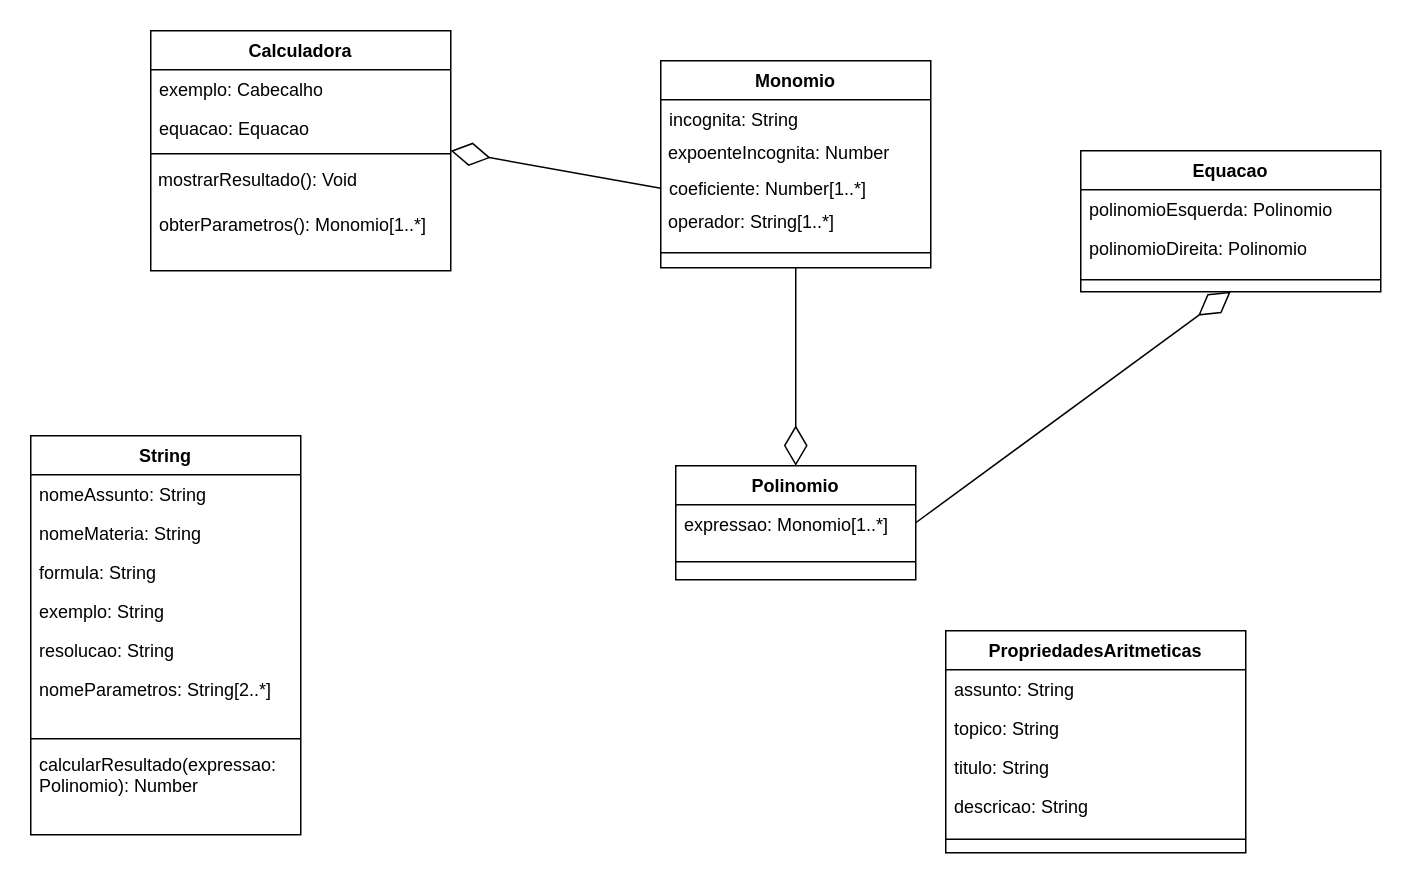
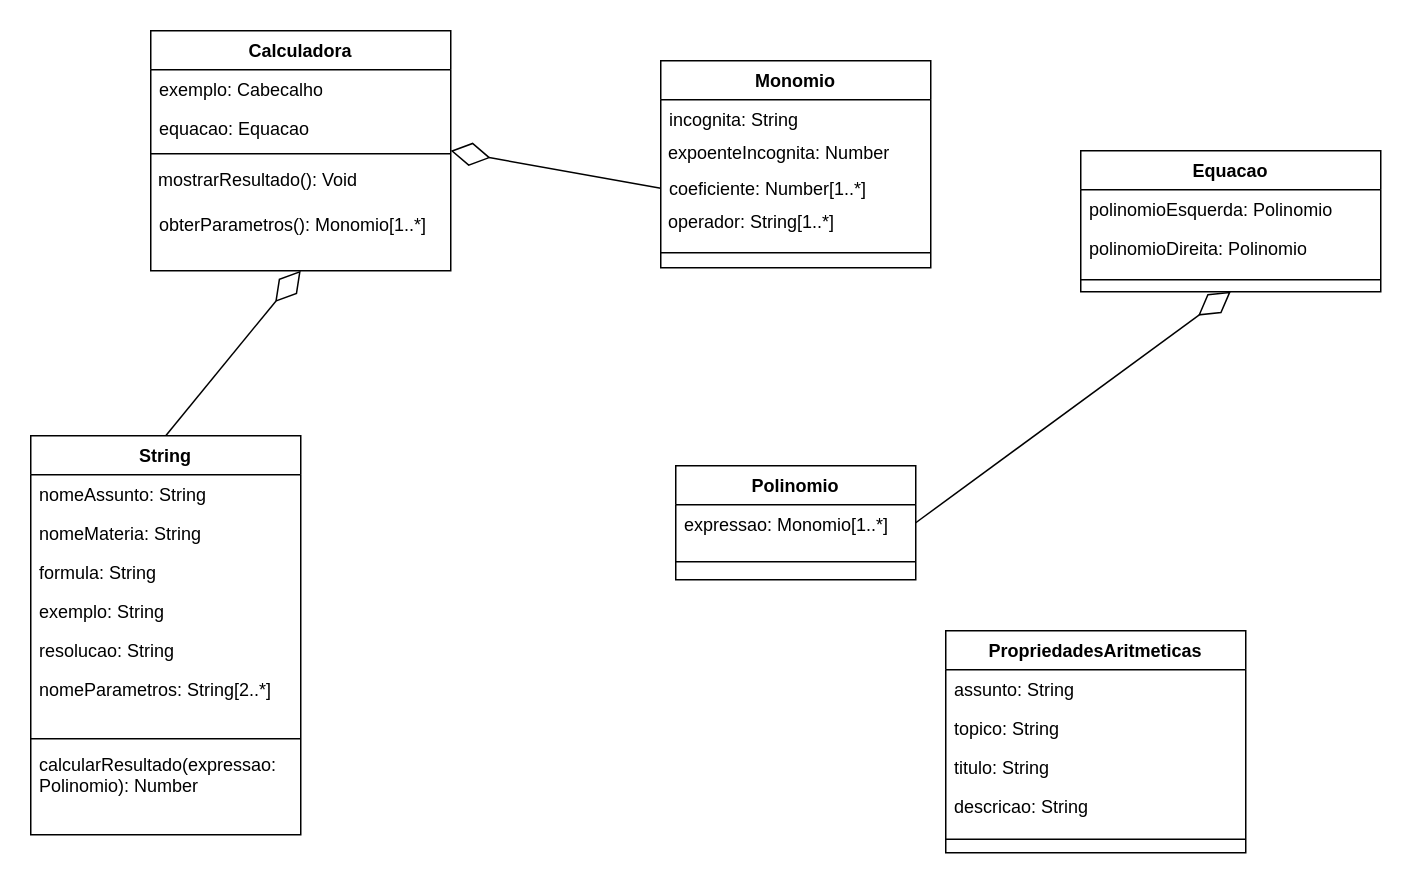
(796, 348) -> none
none -> (221, 368)
